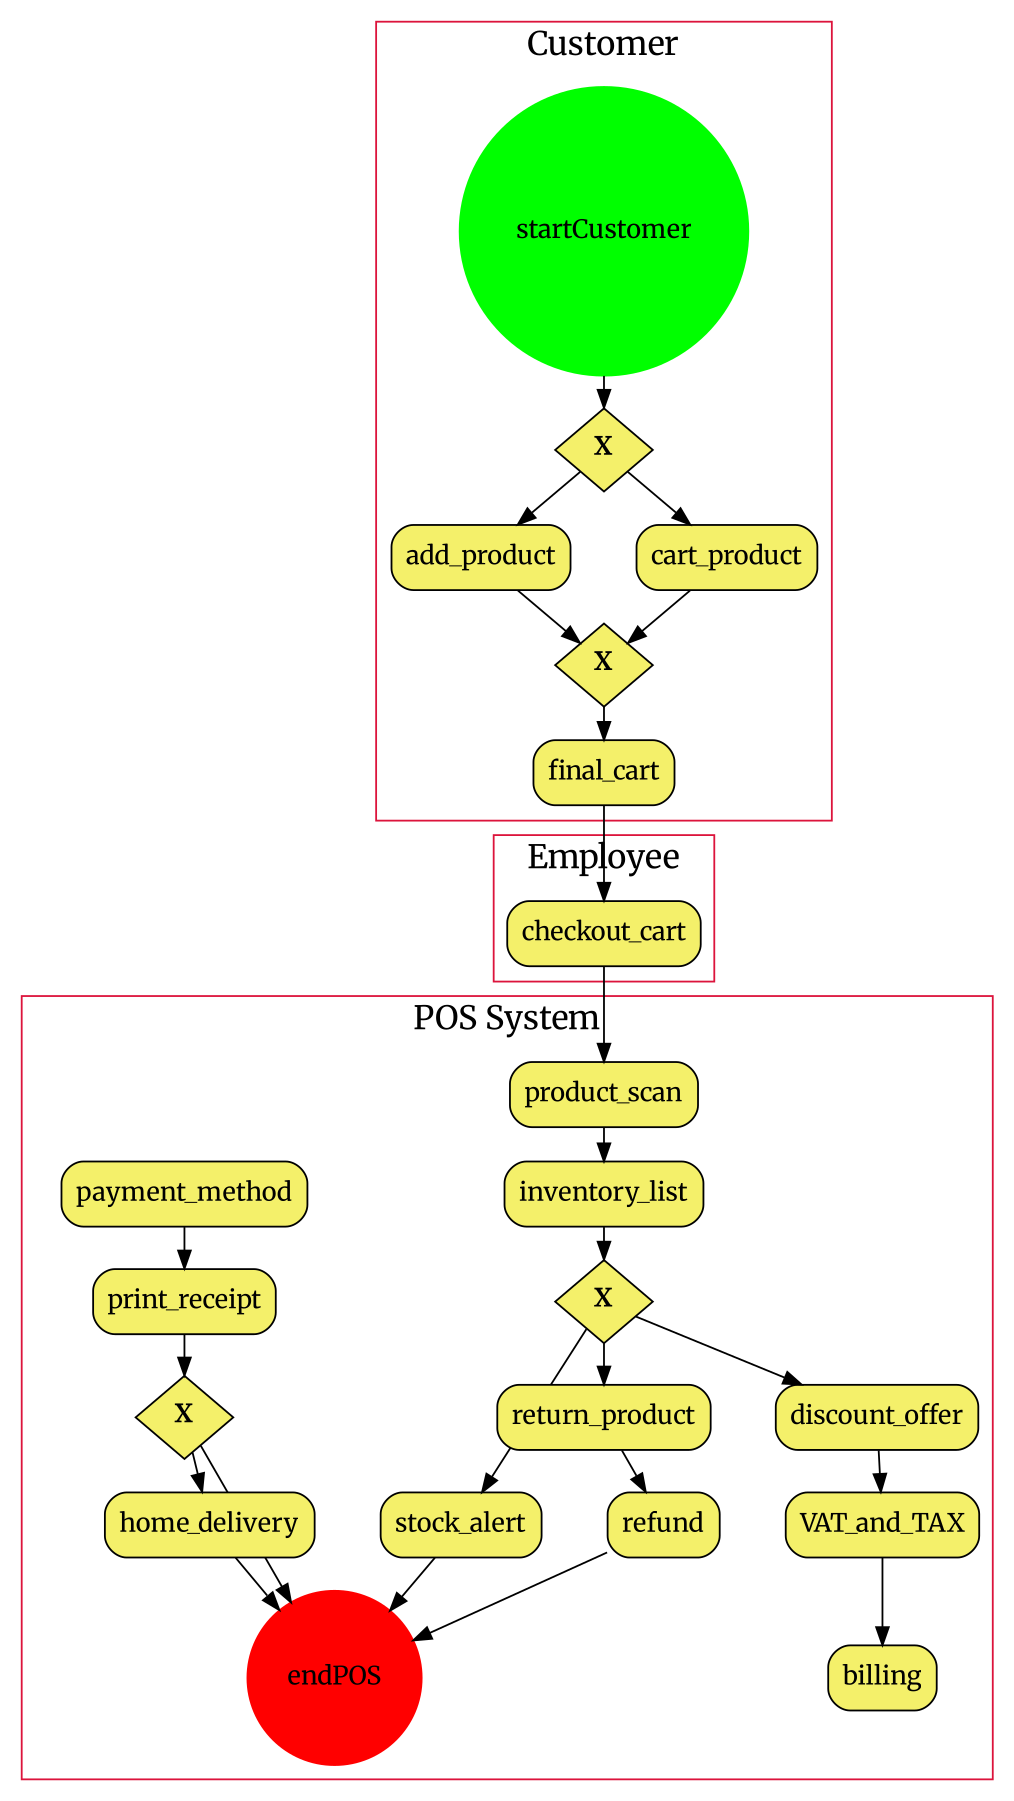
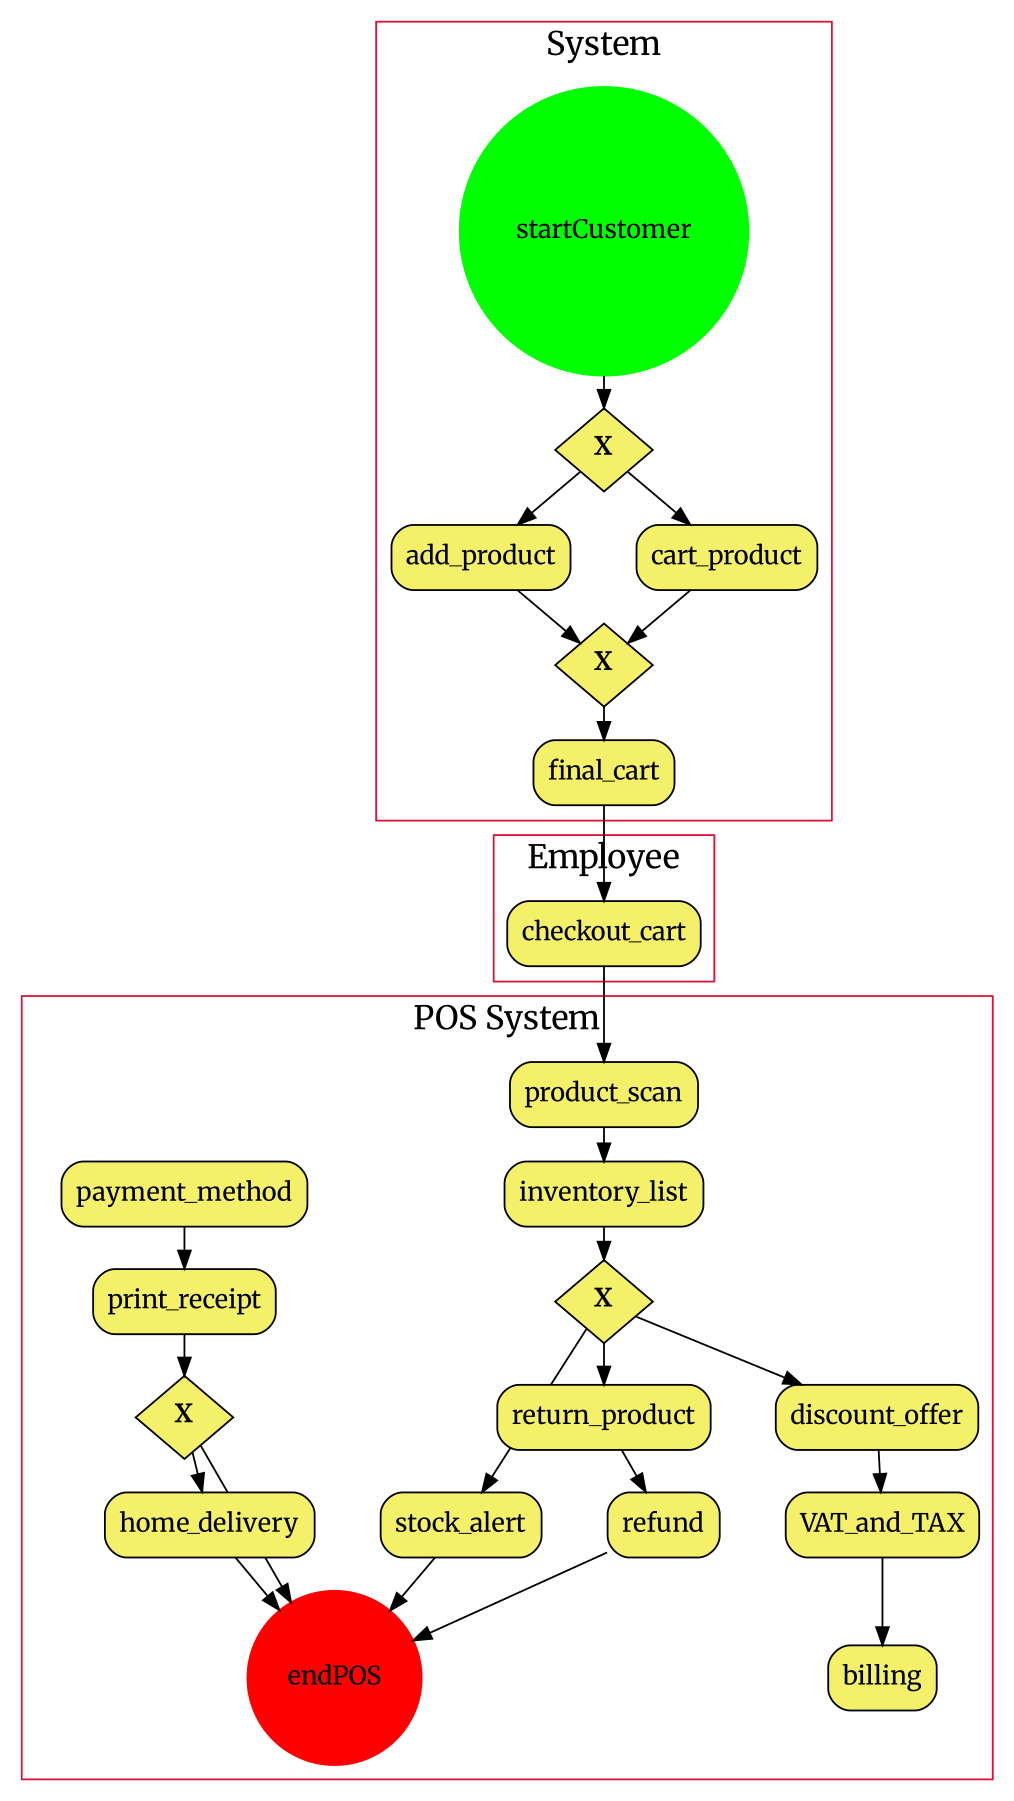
(604, 47) -> (604, 47)
